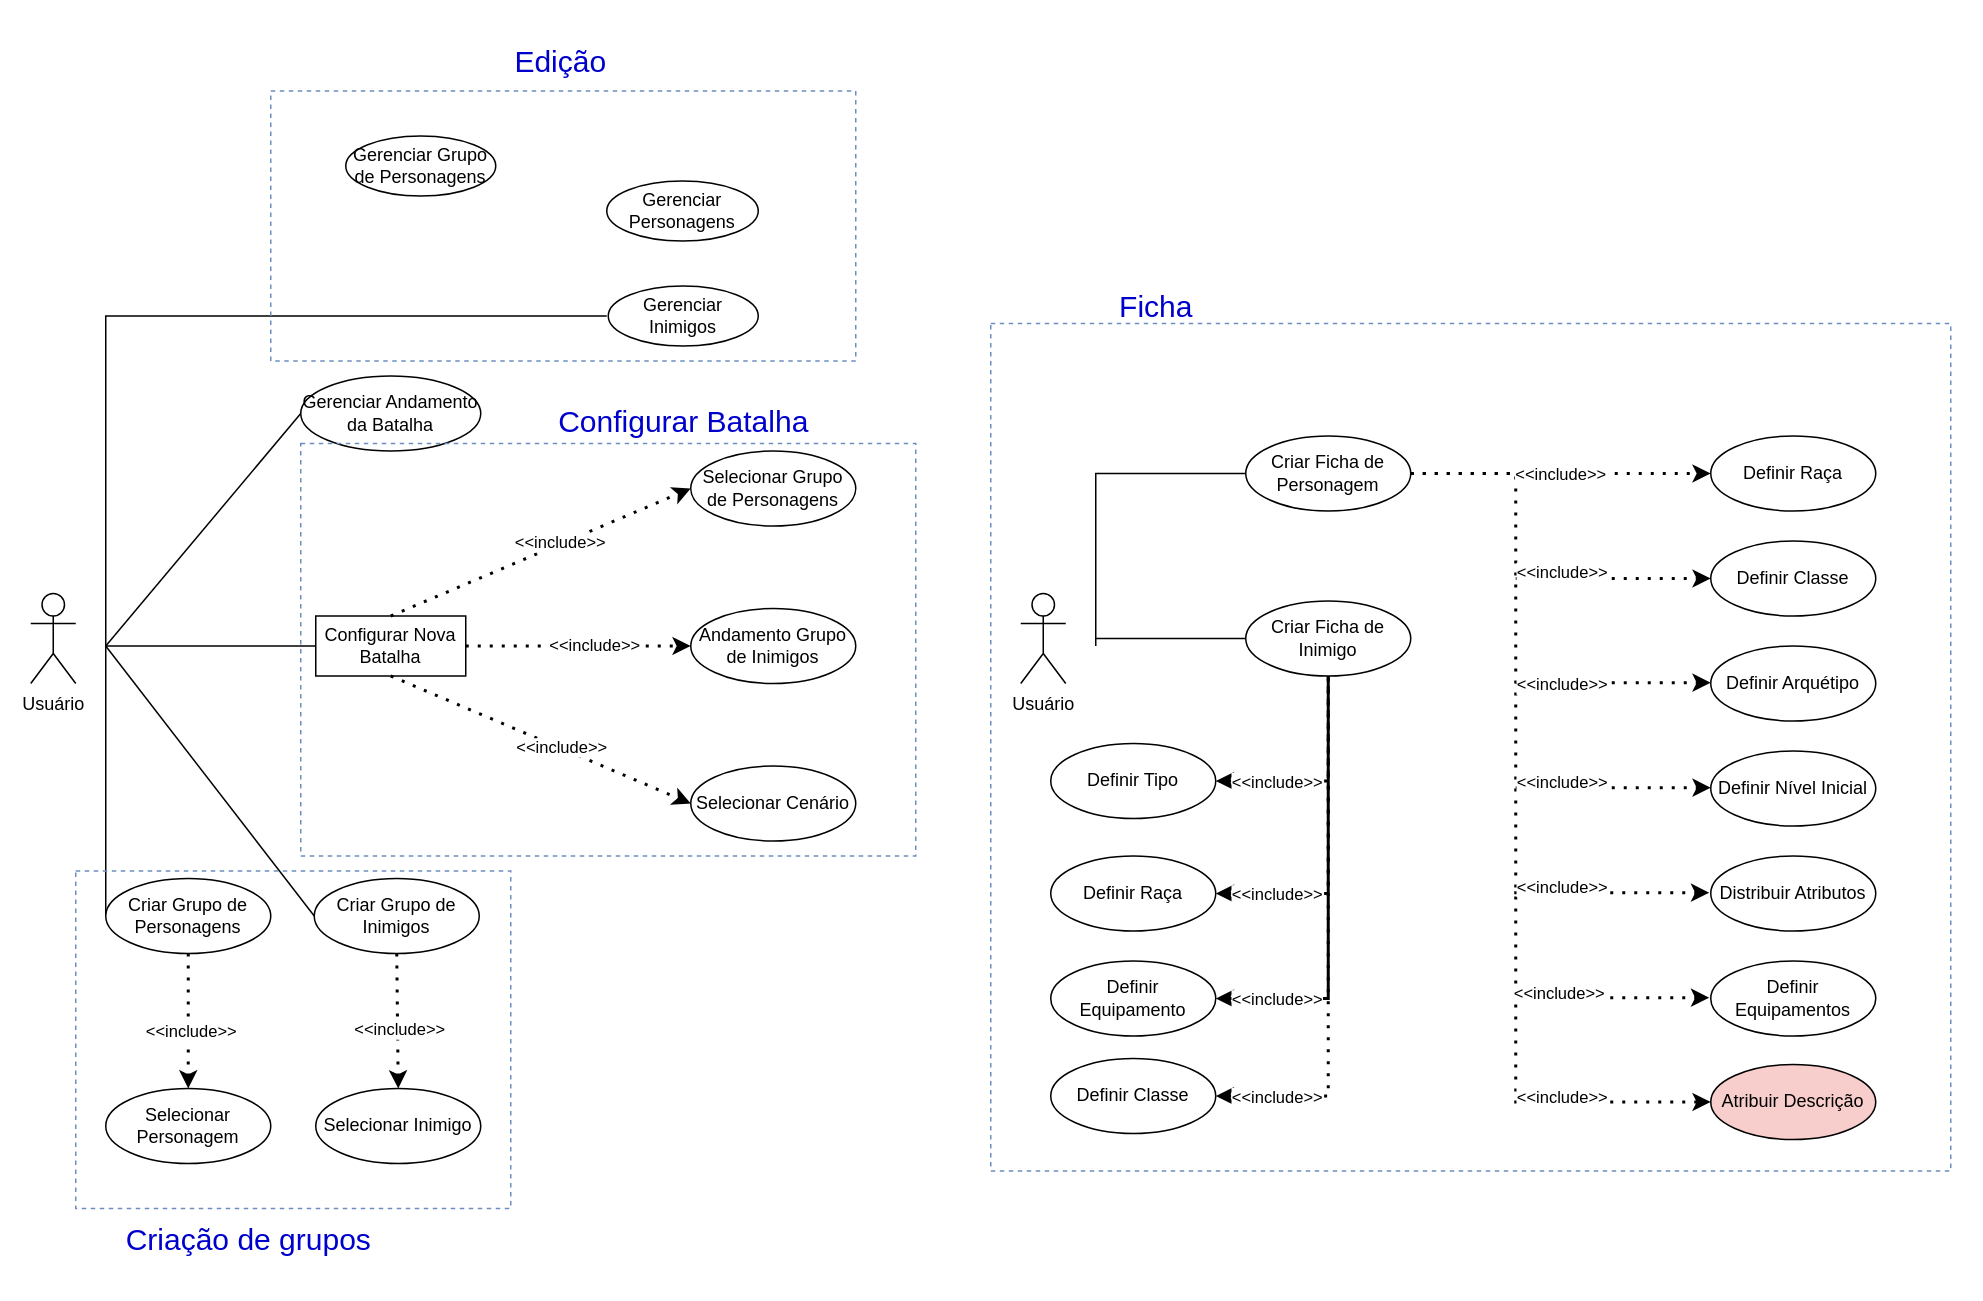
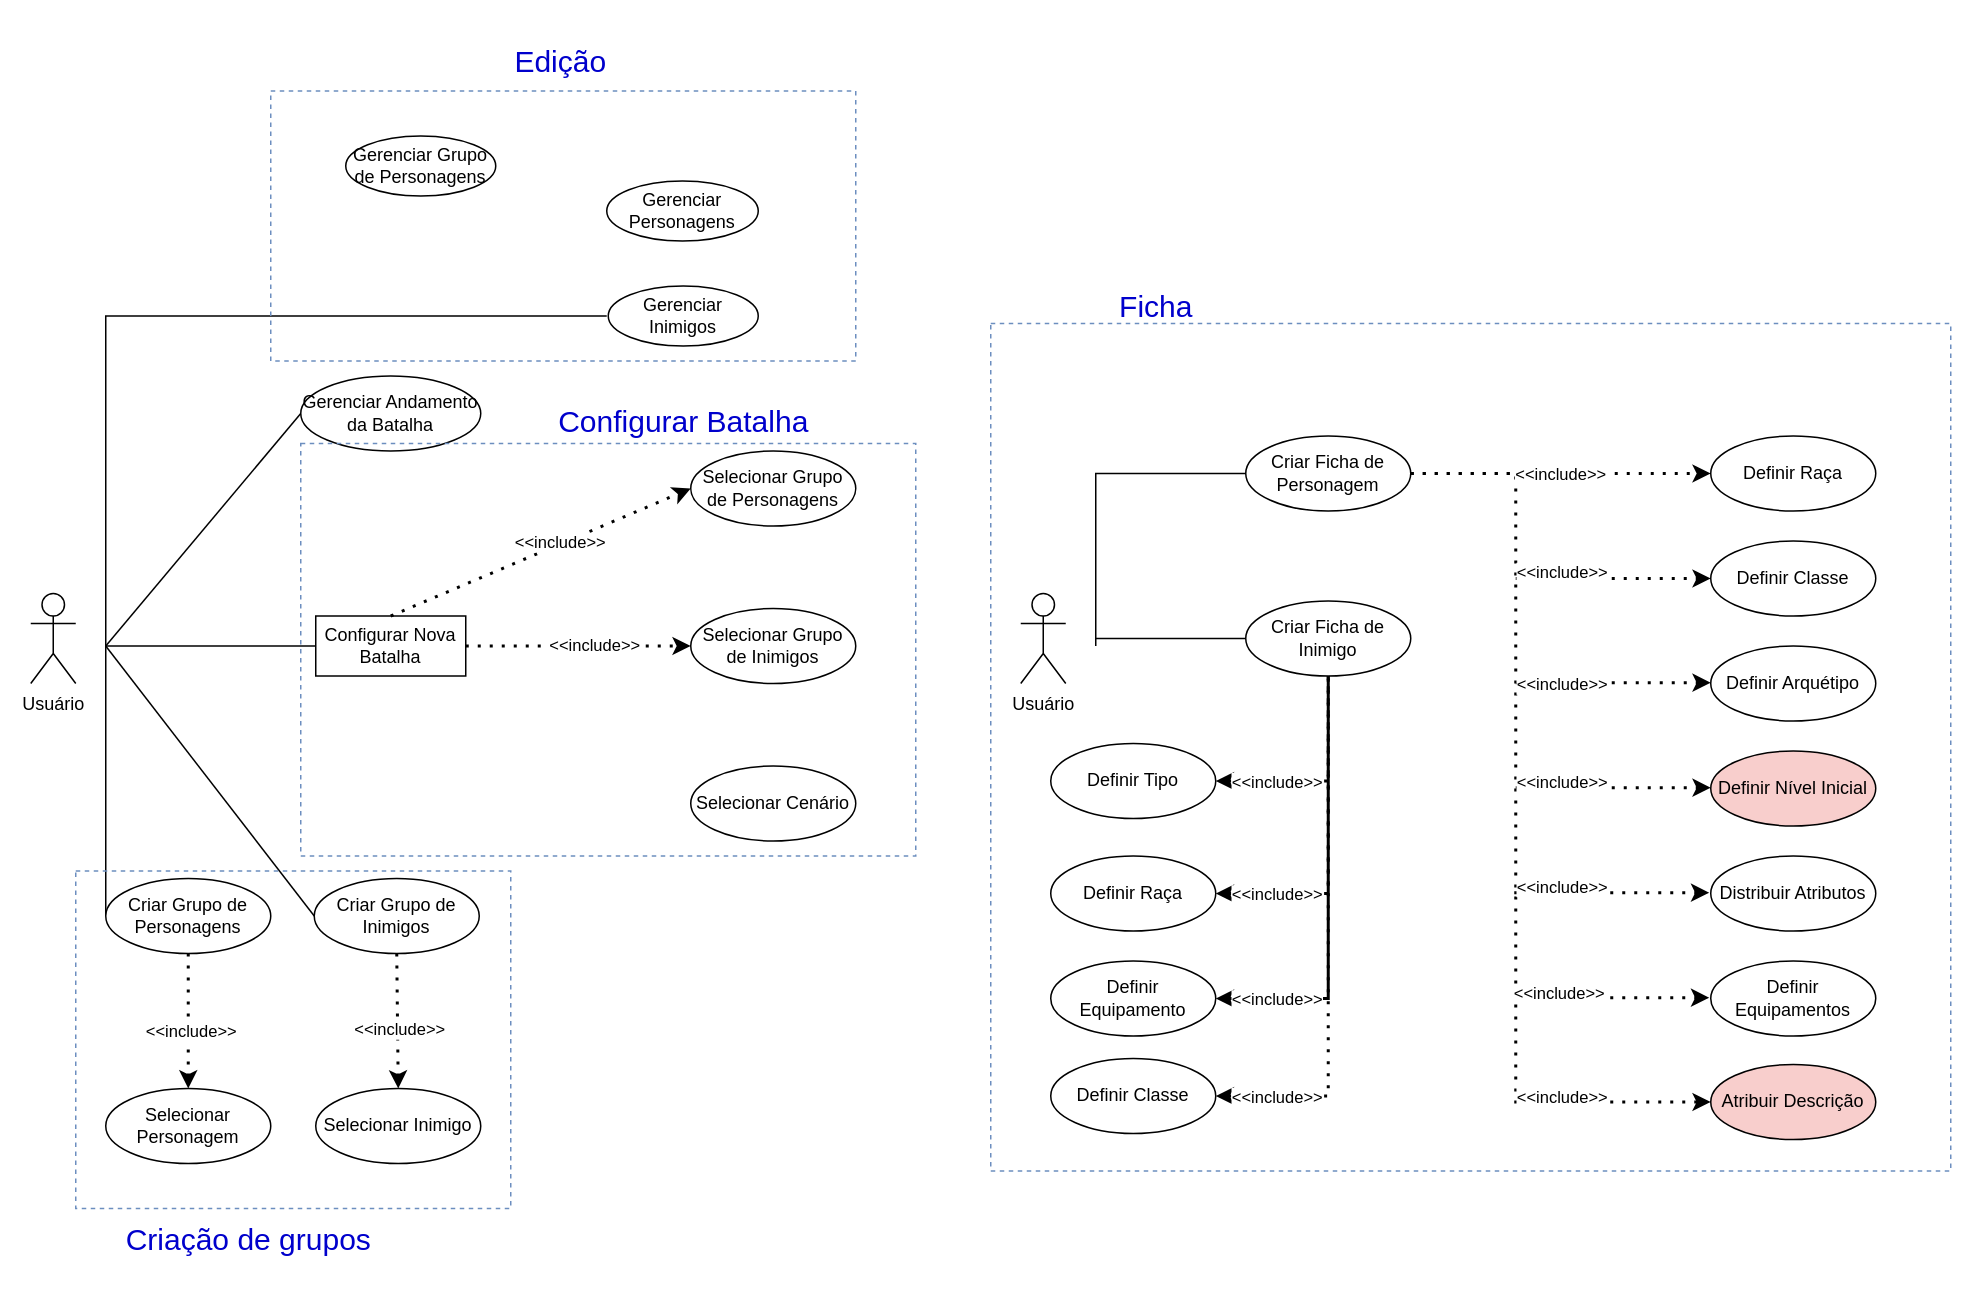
(773, 646) -> (773, 646)
(483, 715) -> none
(1793, 788) -> (1793, 788)
